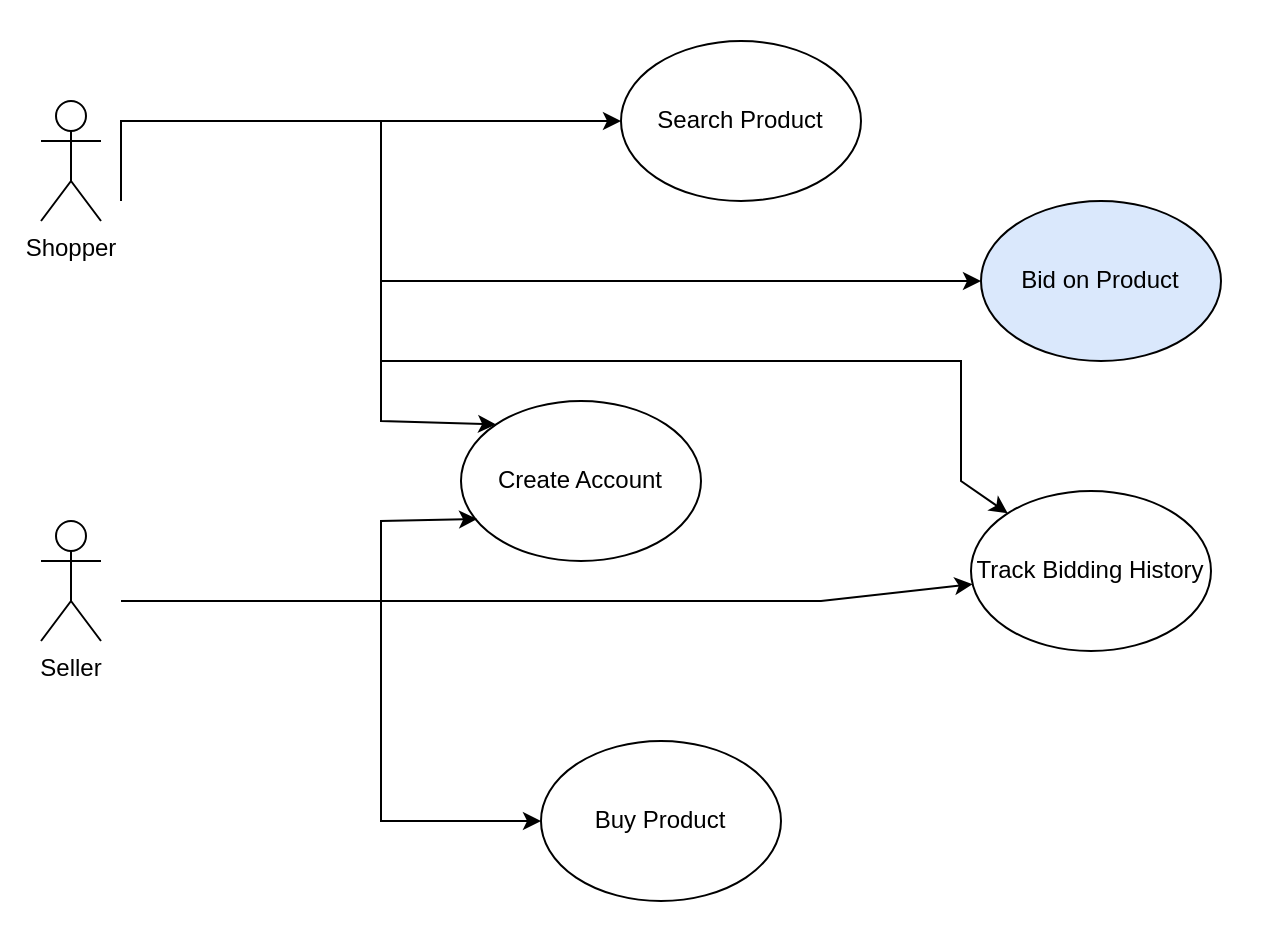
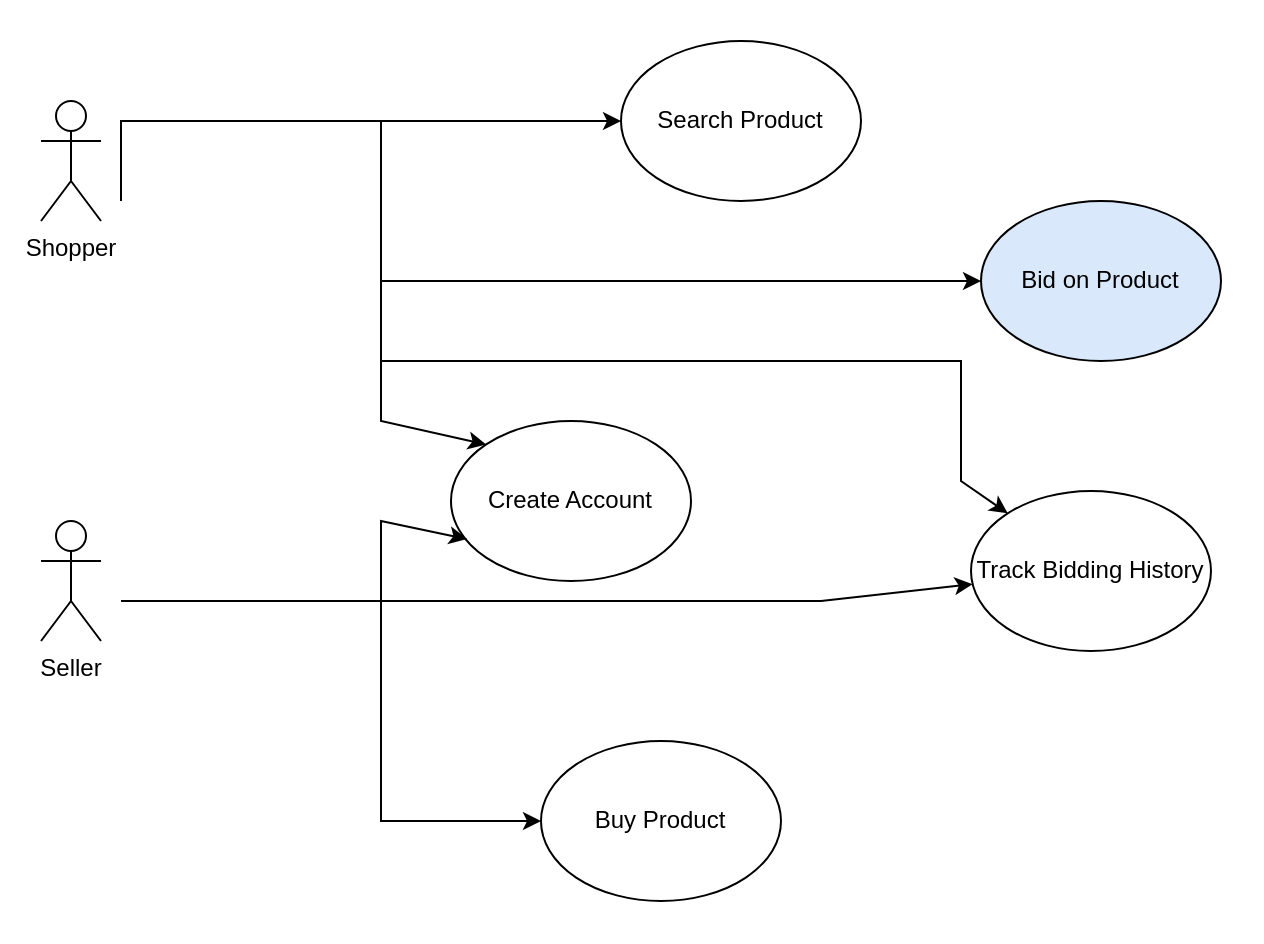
(581, 481) -> (571, 501)
